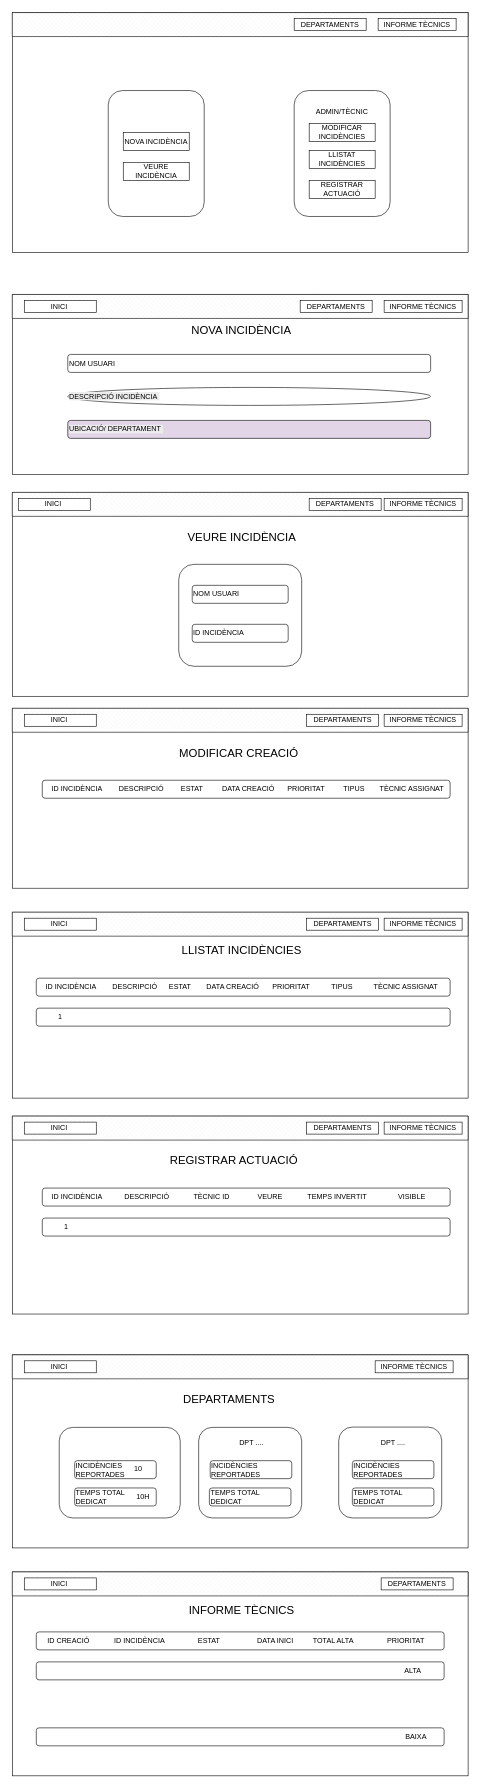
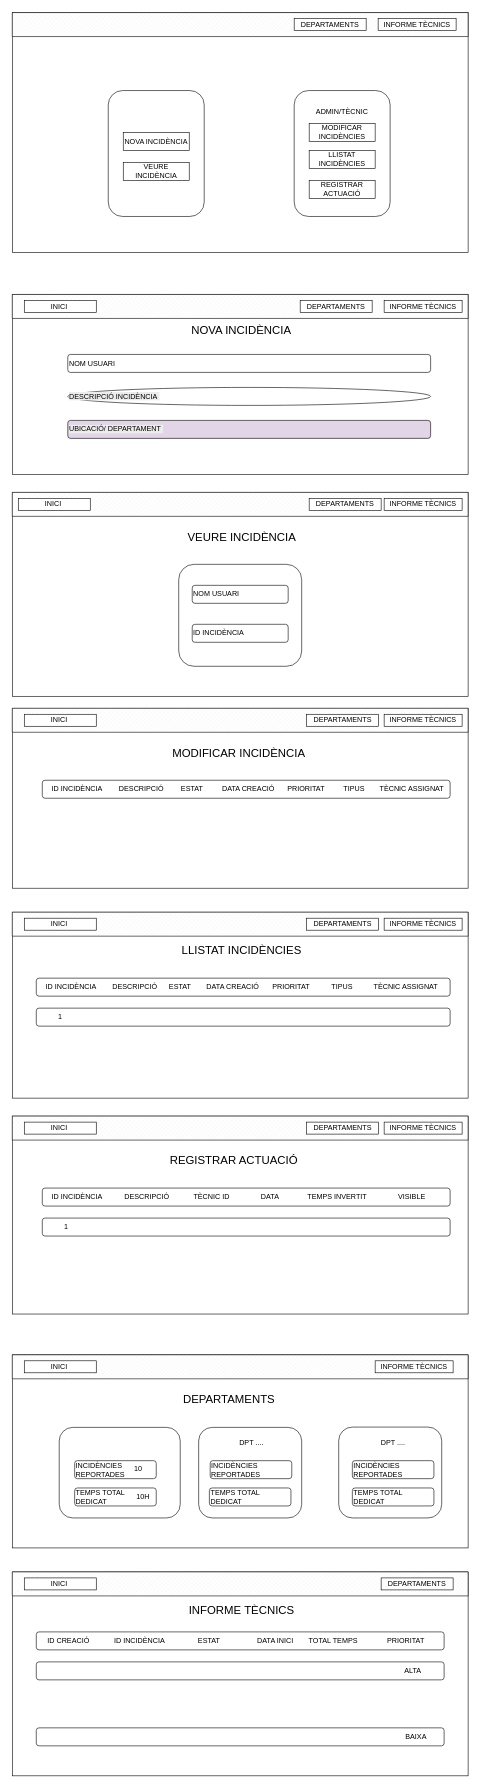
(241, 753) -> (241, 753)
(270, 1197) -> (270, 1197)
(335, 1641) -> (335, 1641)
